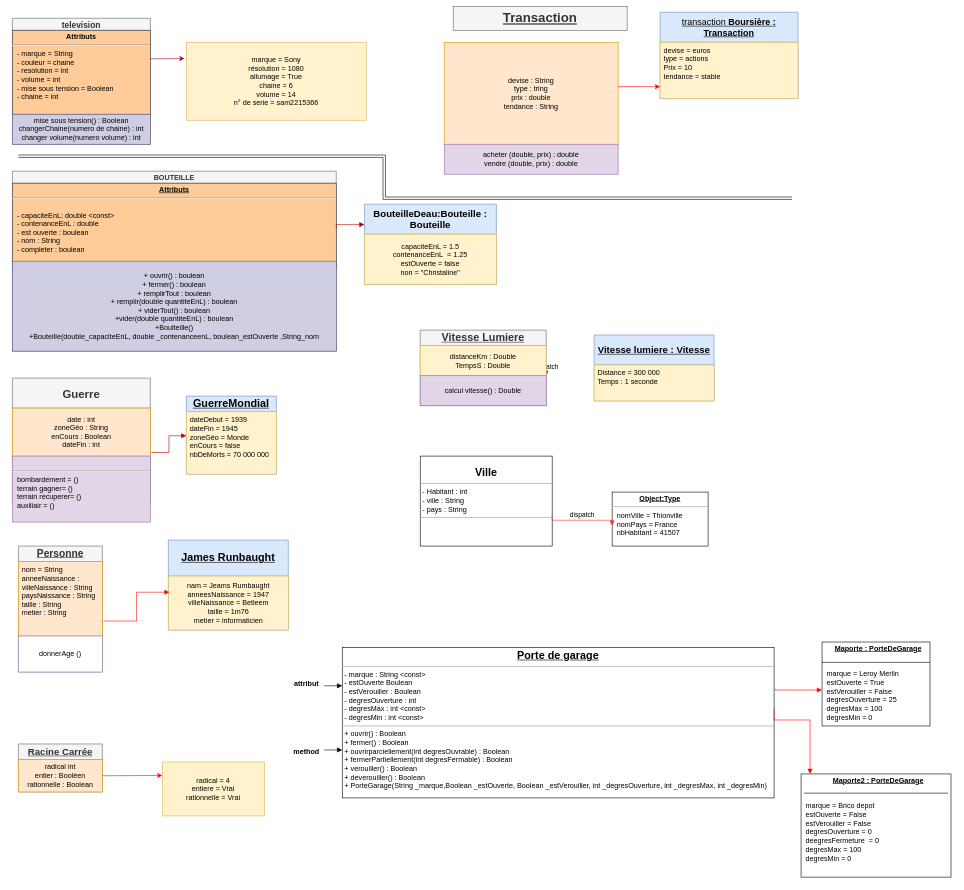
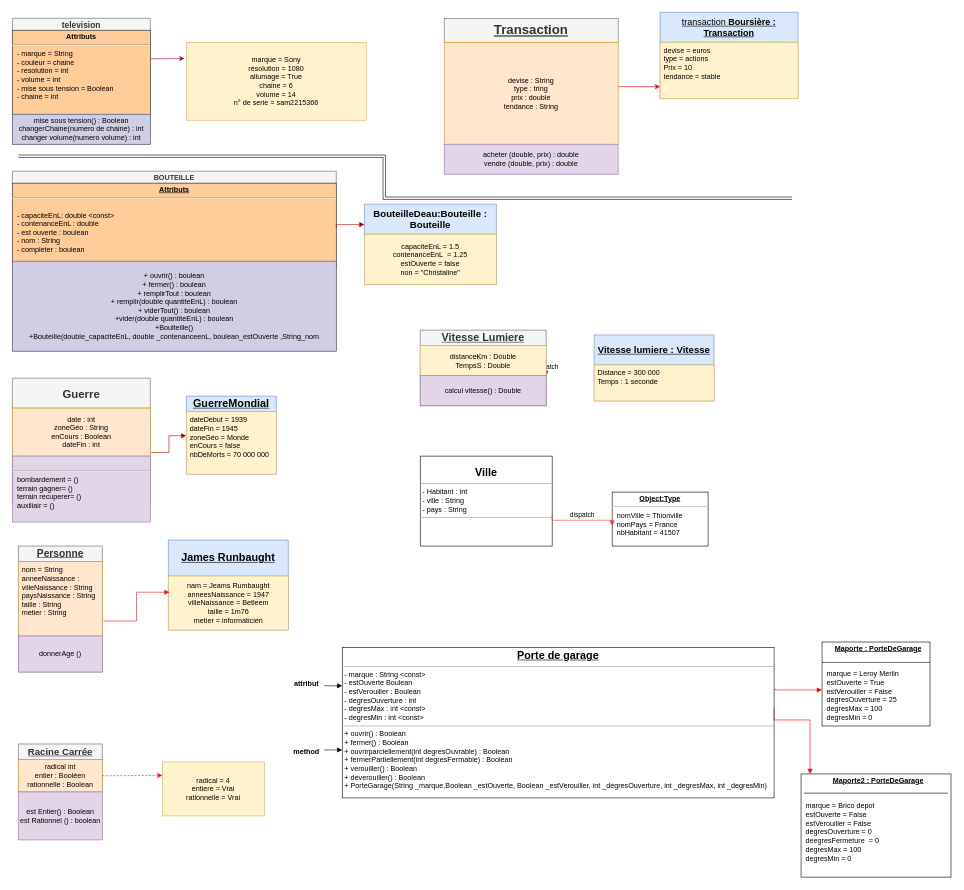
(540, 18) -> (531, 30)
(60, 654) -> (60, 654)
(130, 776) -> (130, 776)
none -> (60, 816)
